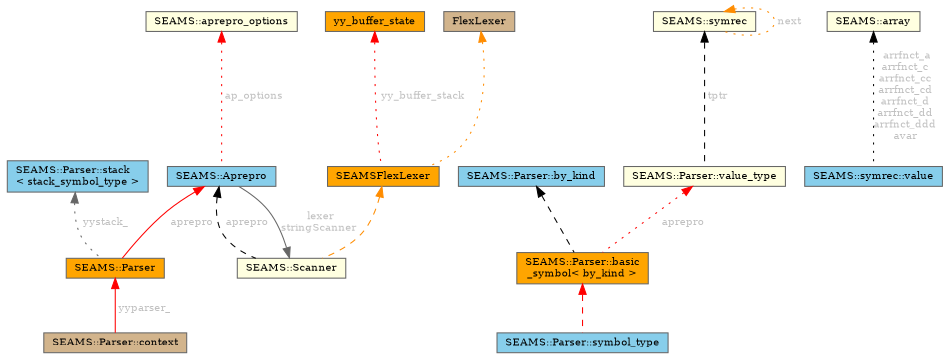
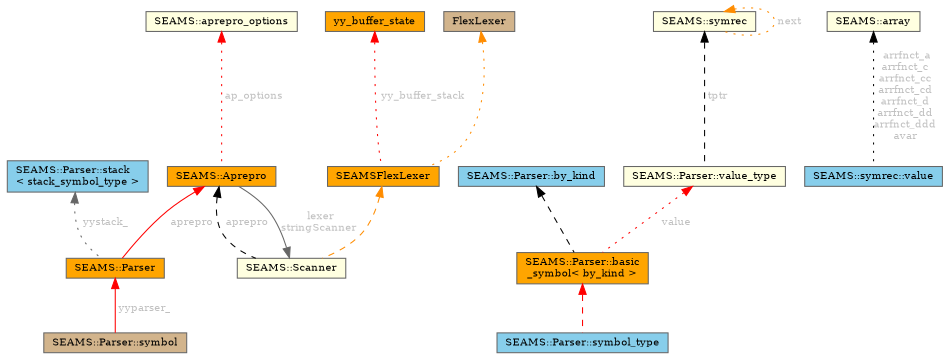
(222, 176) -> (222, 176)
(682, 222) -> (675, 222)
(115, 343) -> (115, 343)
